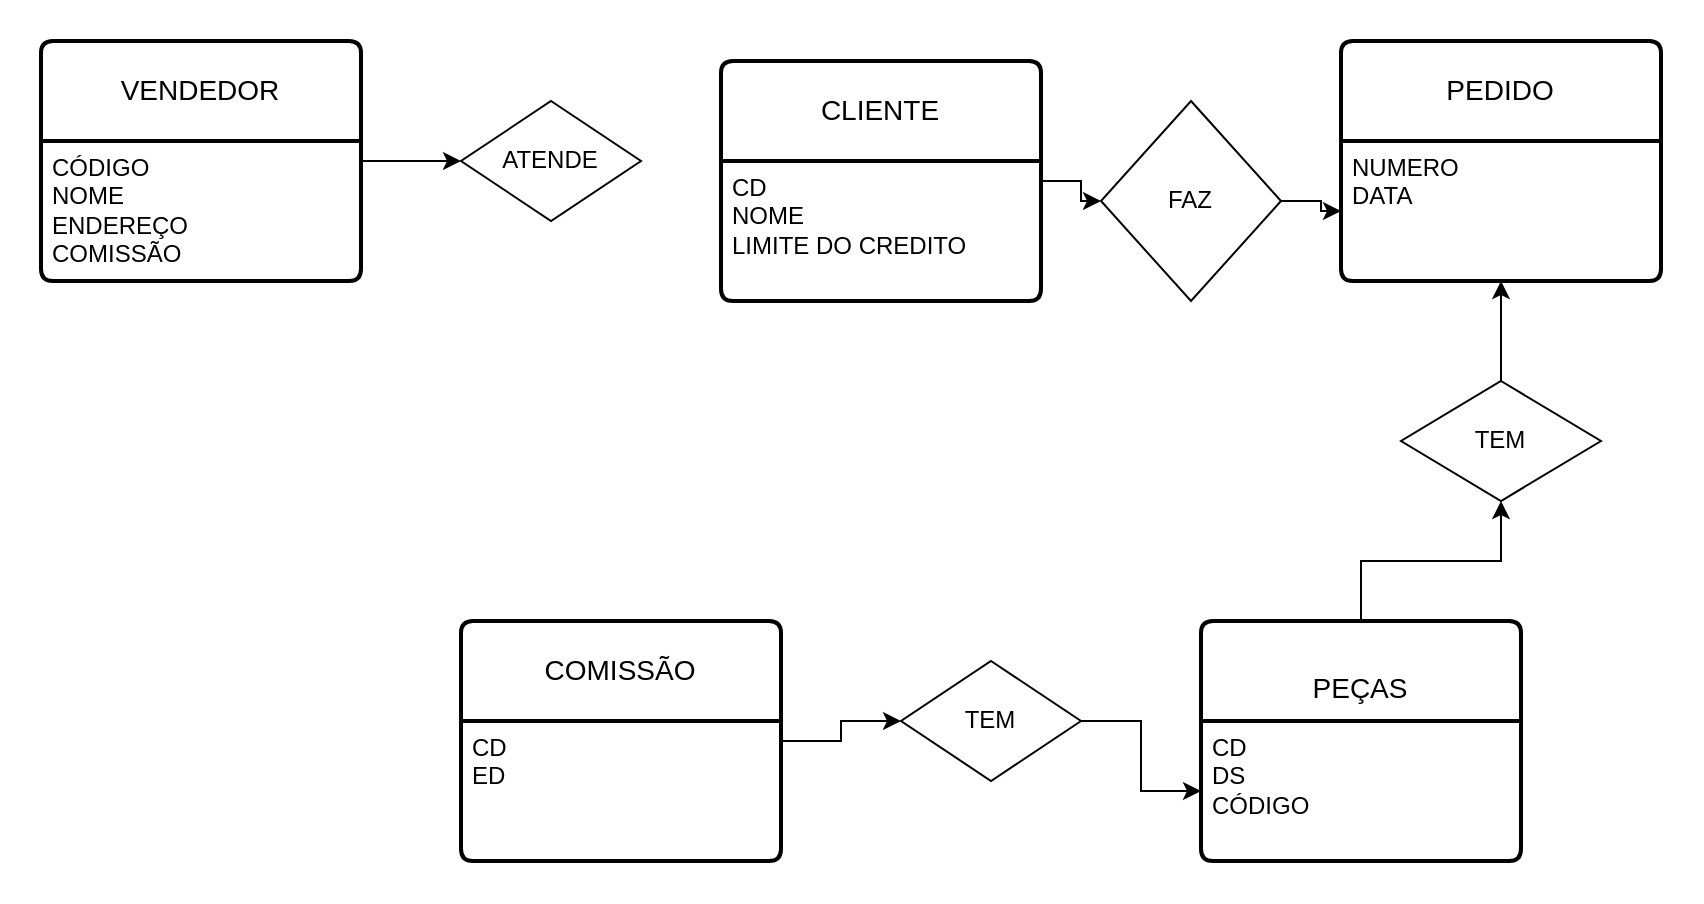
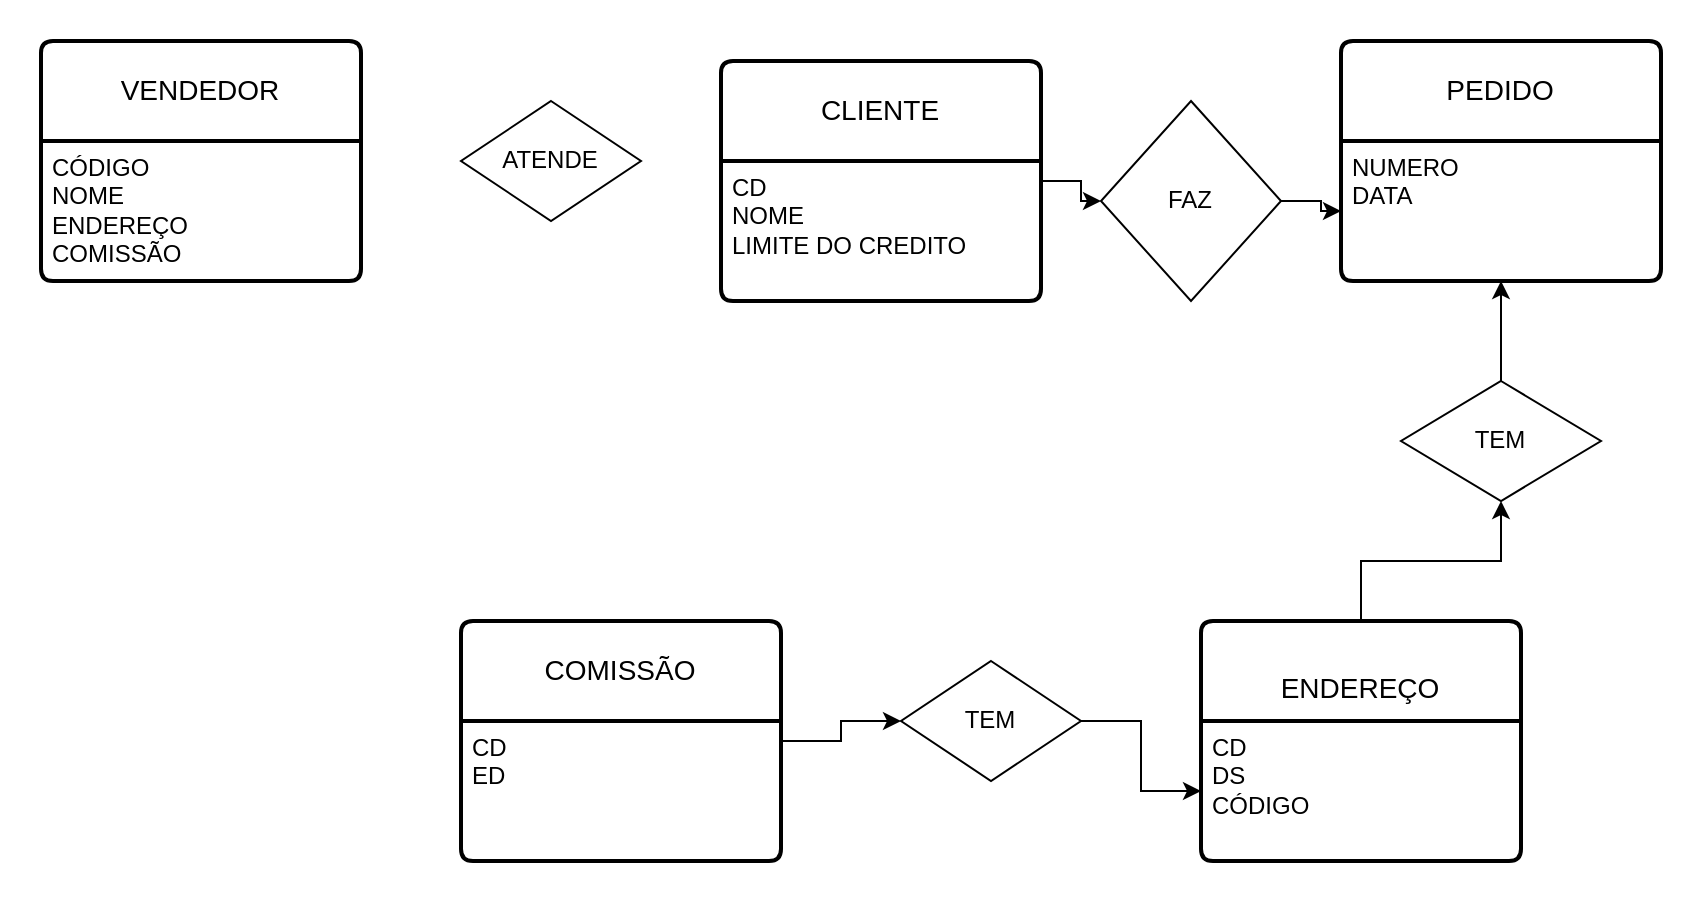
(406, 161) -> none
(1361, 671) -> (1361, 671)
